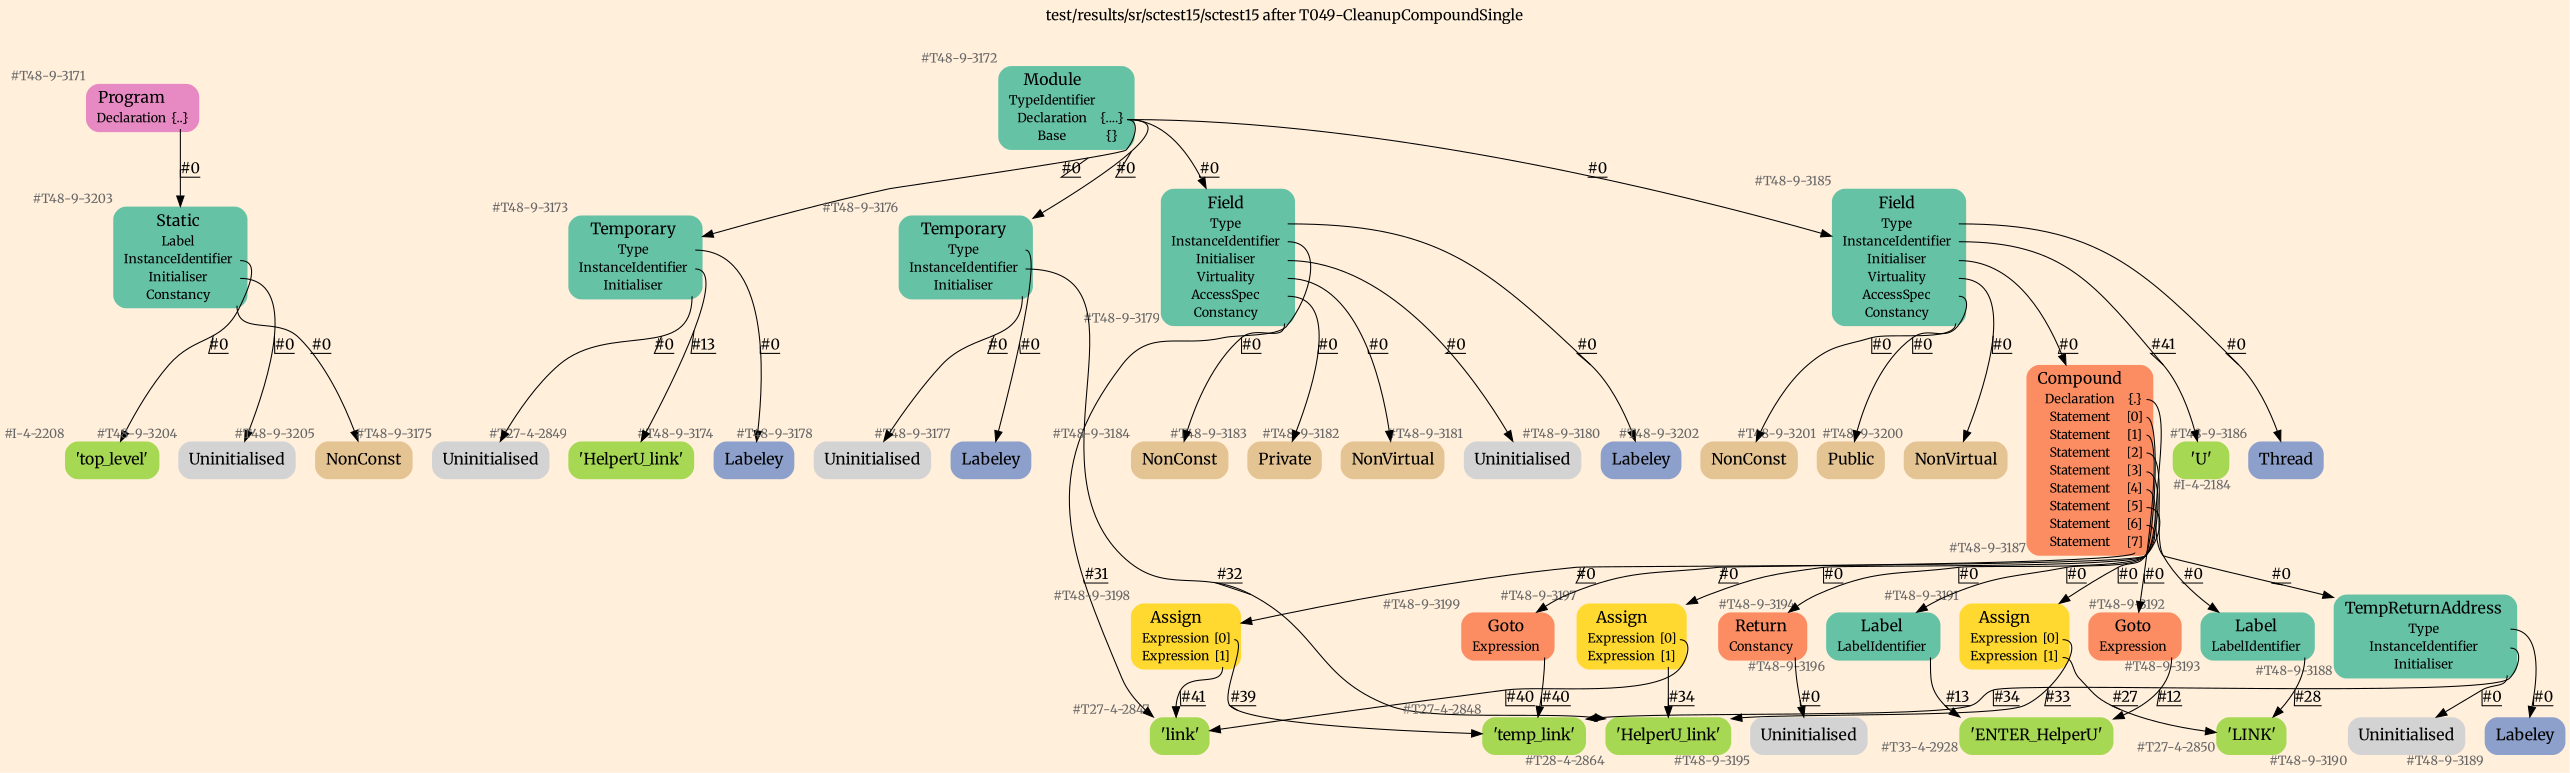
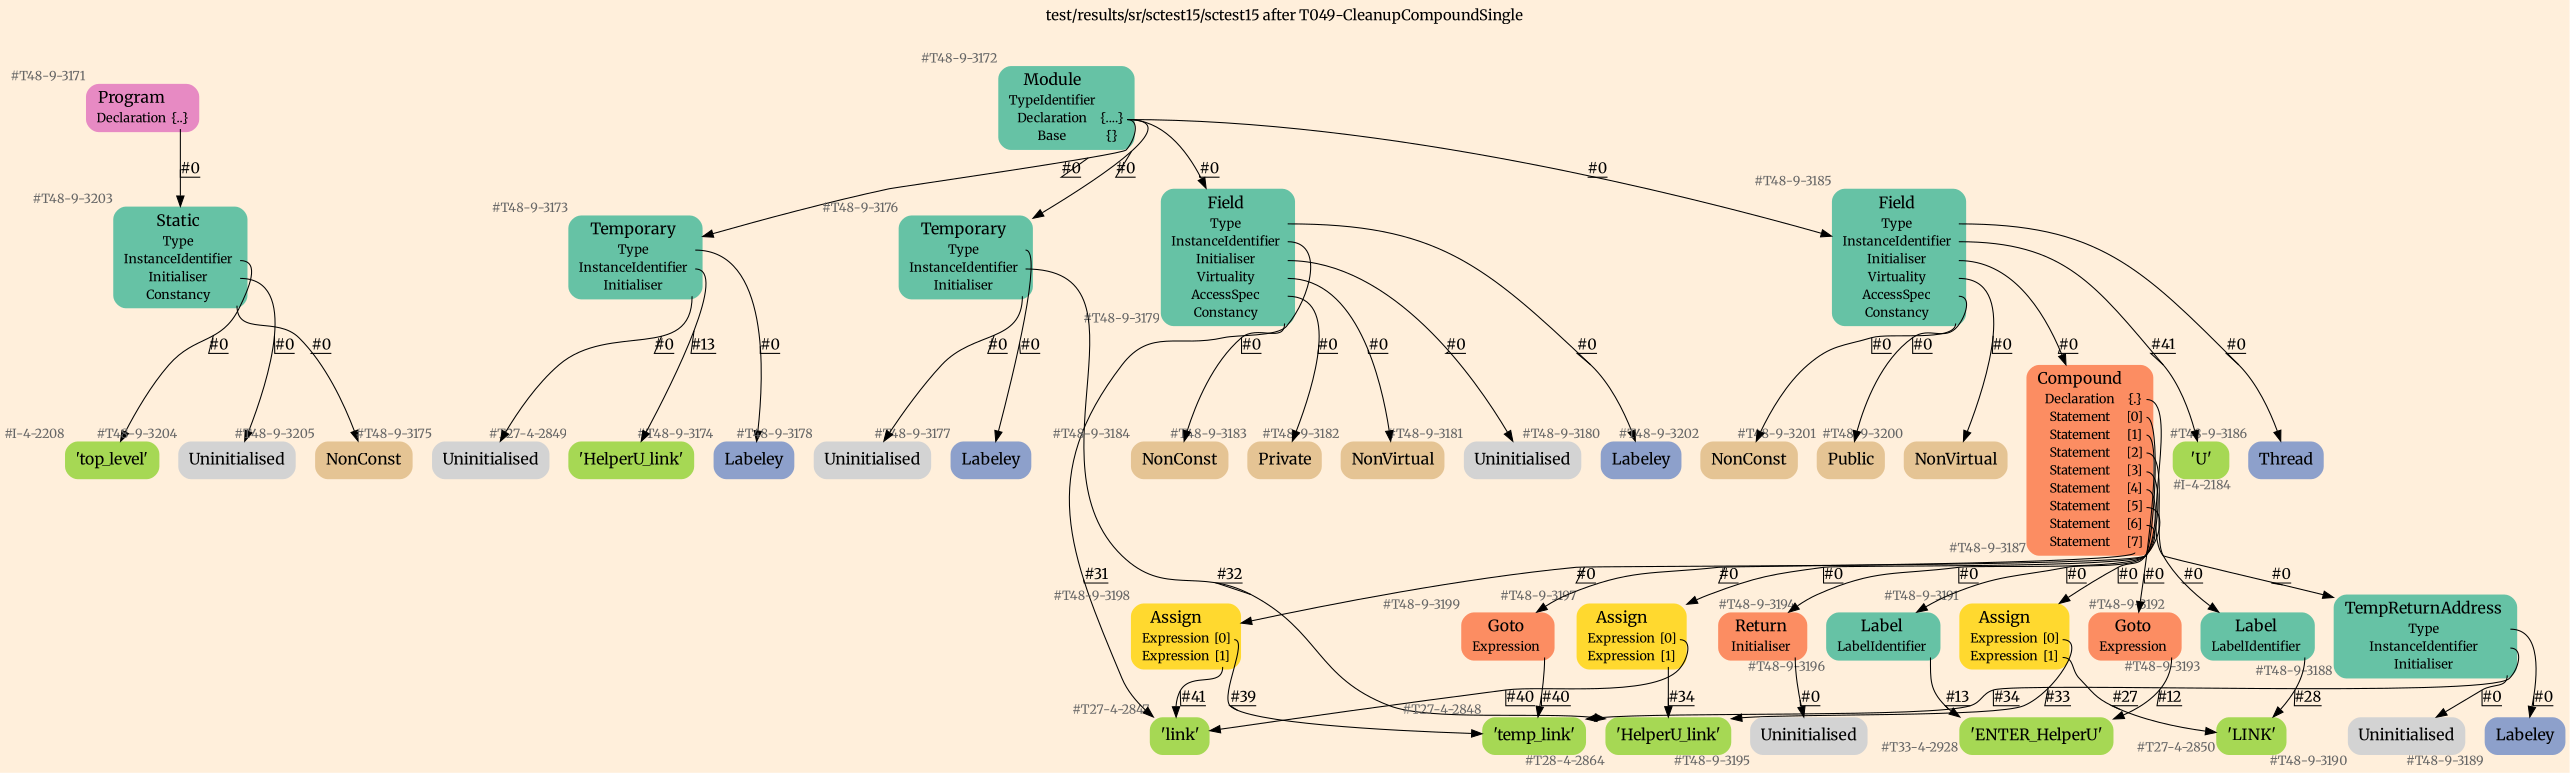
(178, 242) -> (178, 242)
(1761, 647) -> (1761, 647)
